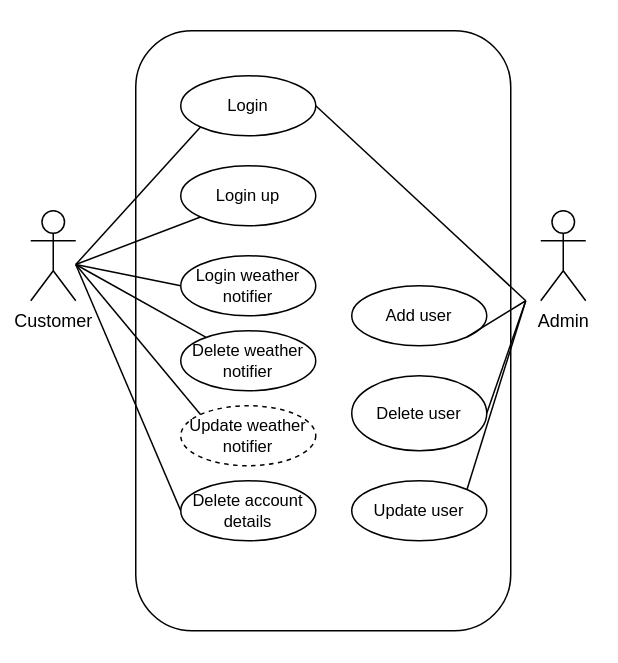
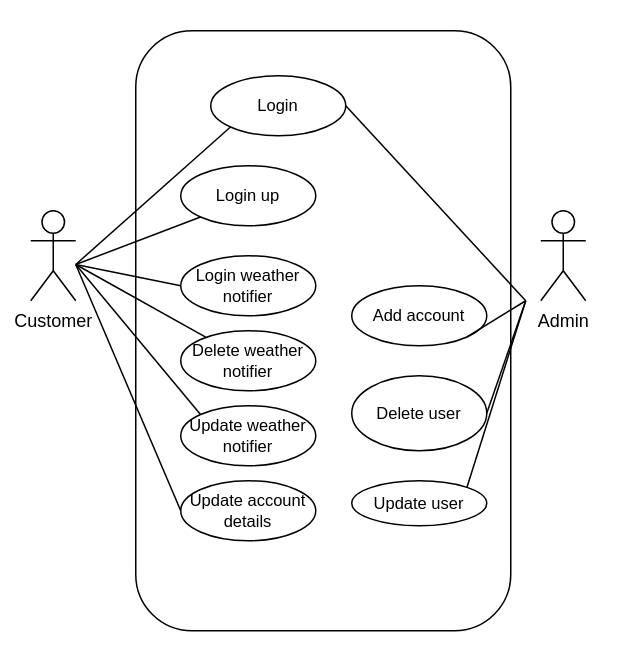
(248, 106) -> (278, 106)
(419, 316) -> (419, 316)
(248, 436) -> (248, 436)
(248, 511) -> (248, 511)
(419, 511) -> (419, 503)
